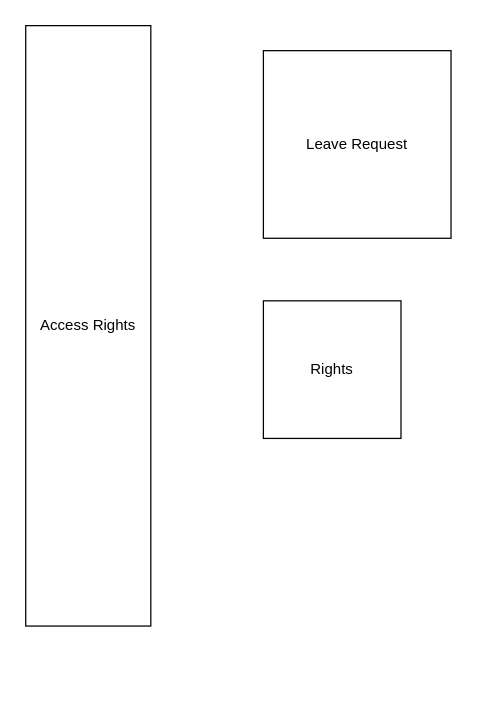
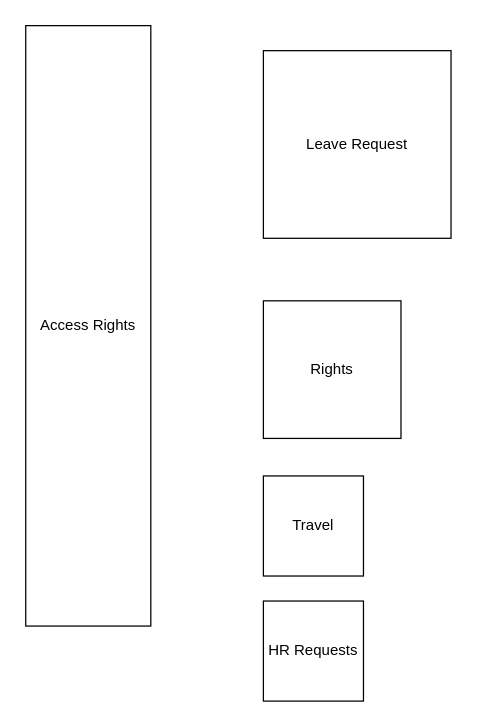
none -> (313, 526)
none -> (313, 651)
